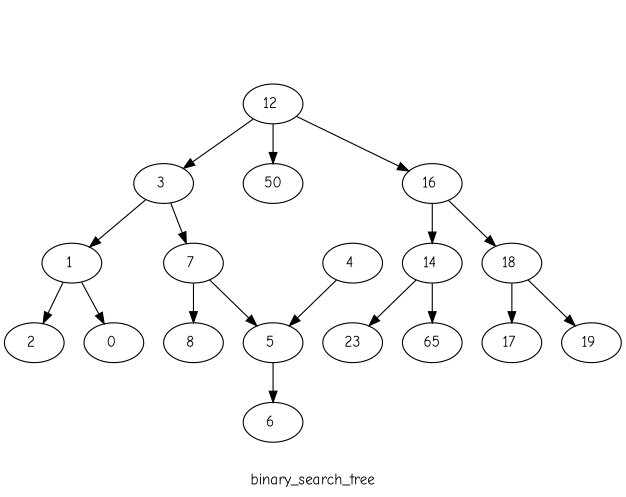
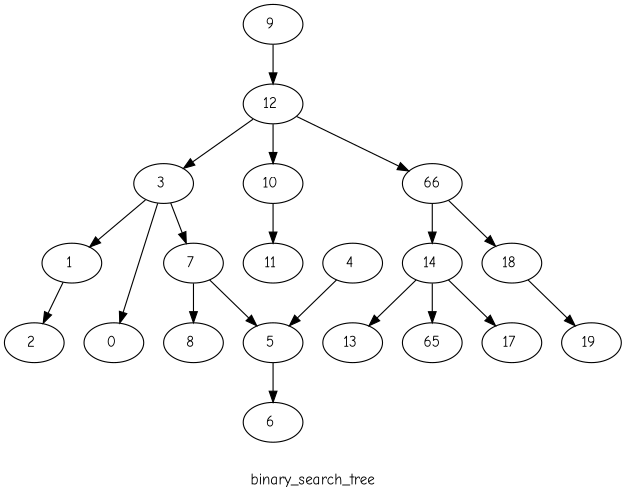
none -> (273, 24)
(273, 184) -> (273, 184)
(432, 184) -> (432, 184)
none -> (273, 263)
(512, 297) -> (468, 299)
(90, 298) -> (140, 258)
(353, 343) -> (353, 343)
